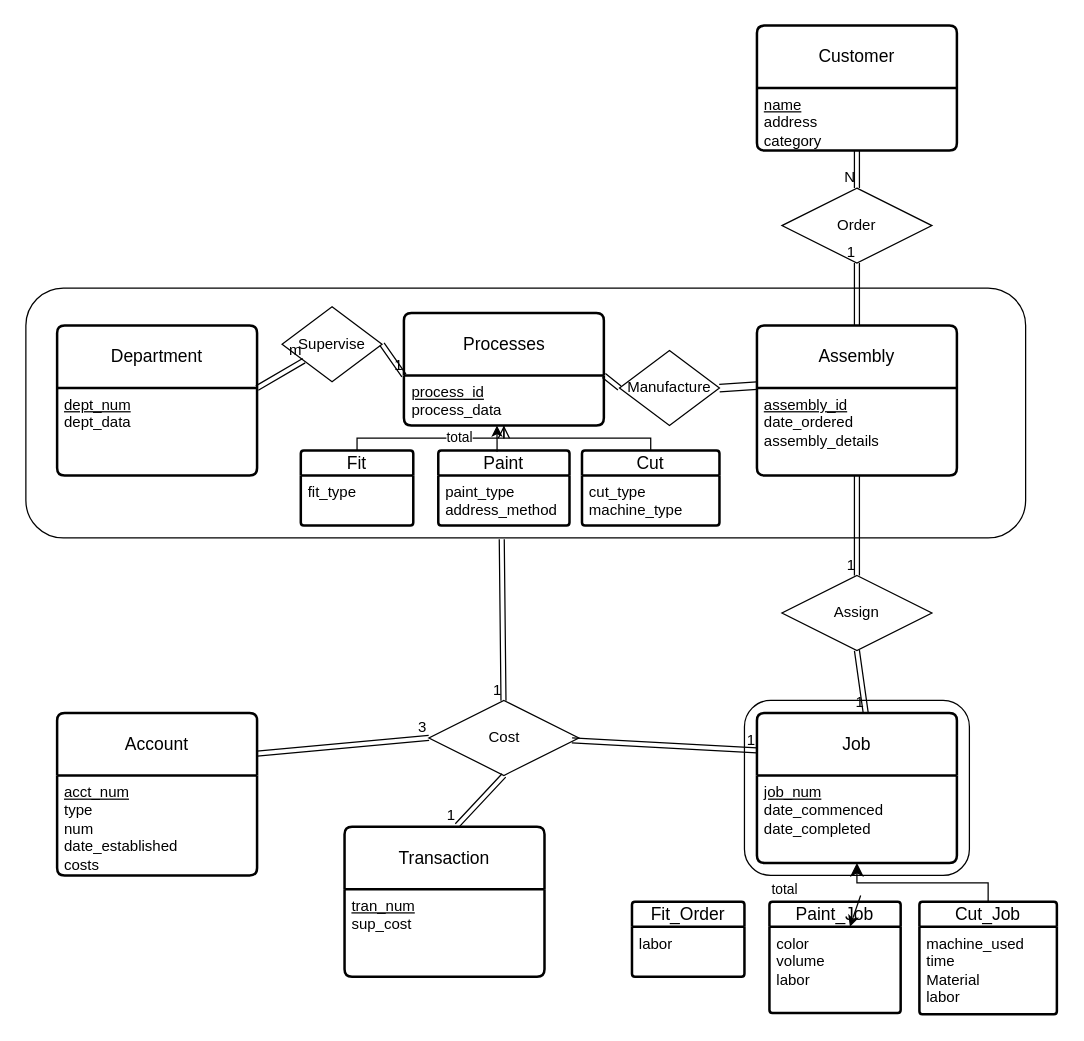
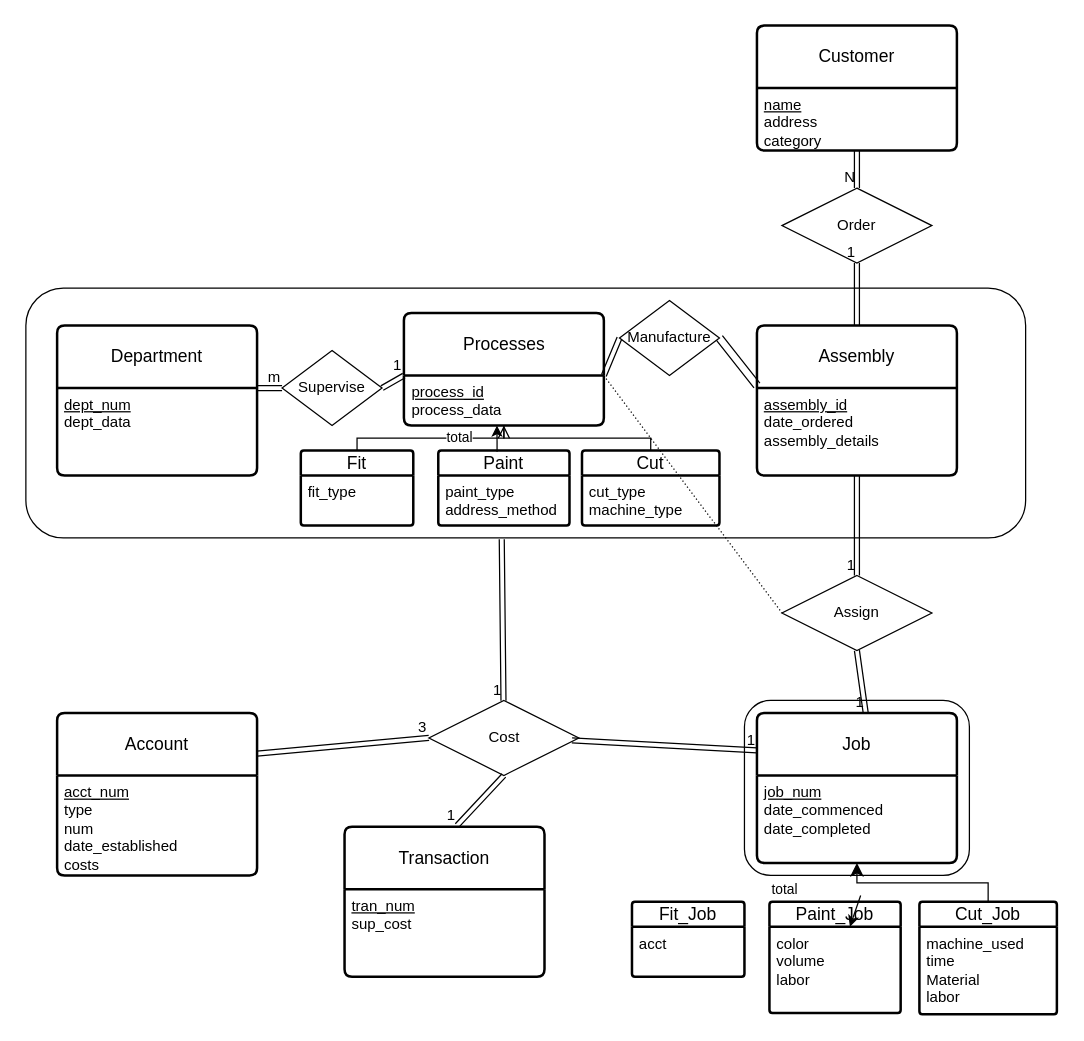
(332, 344) -> (332, 388)
(669, 388) -> (669, 338)
none -> (699, 502)
(688, 914) -> (688, 914)
(658, 945) -> (656, 945)
